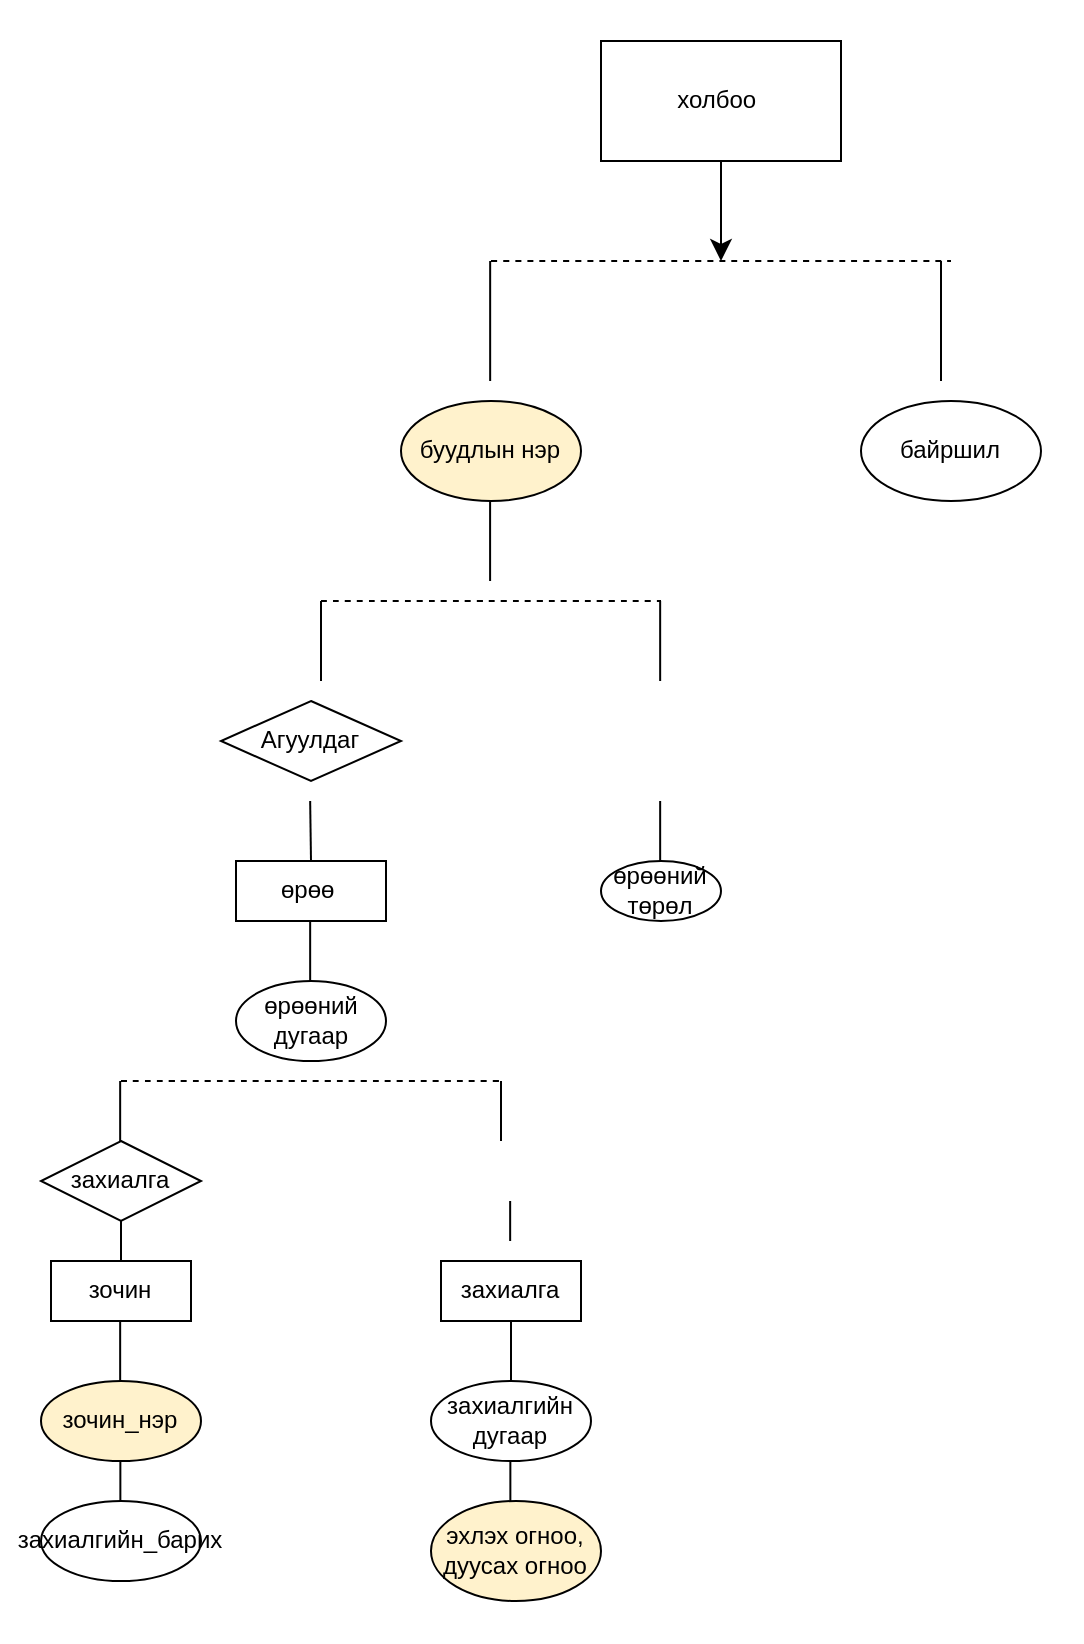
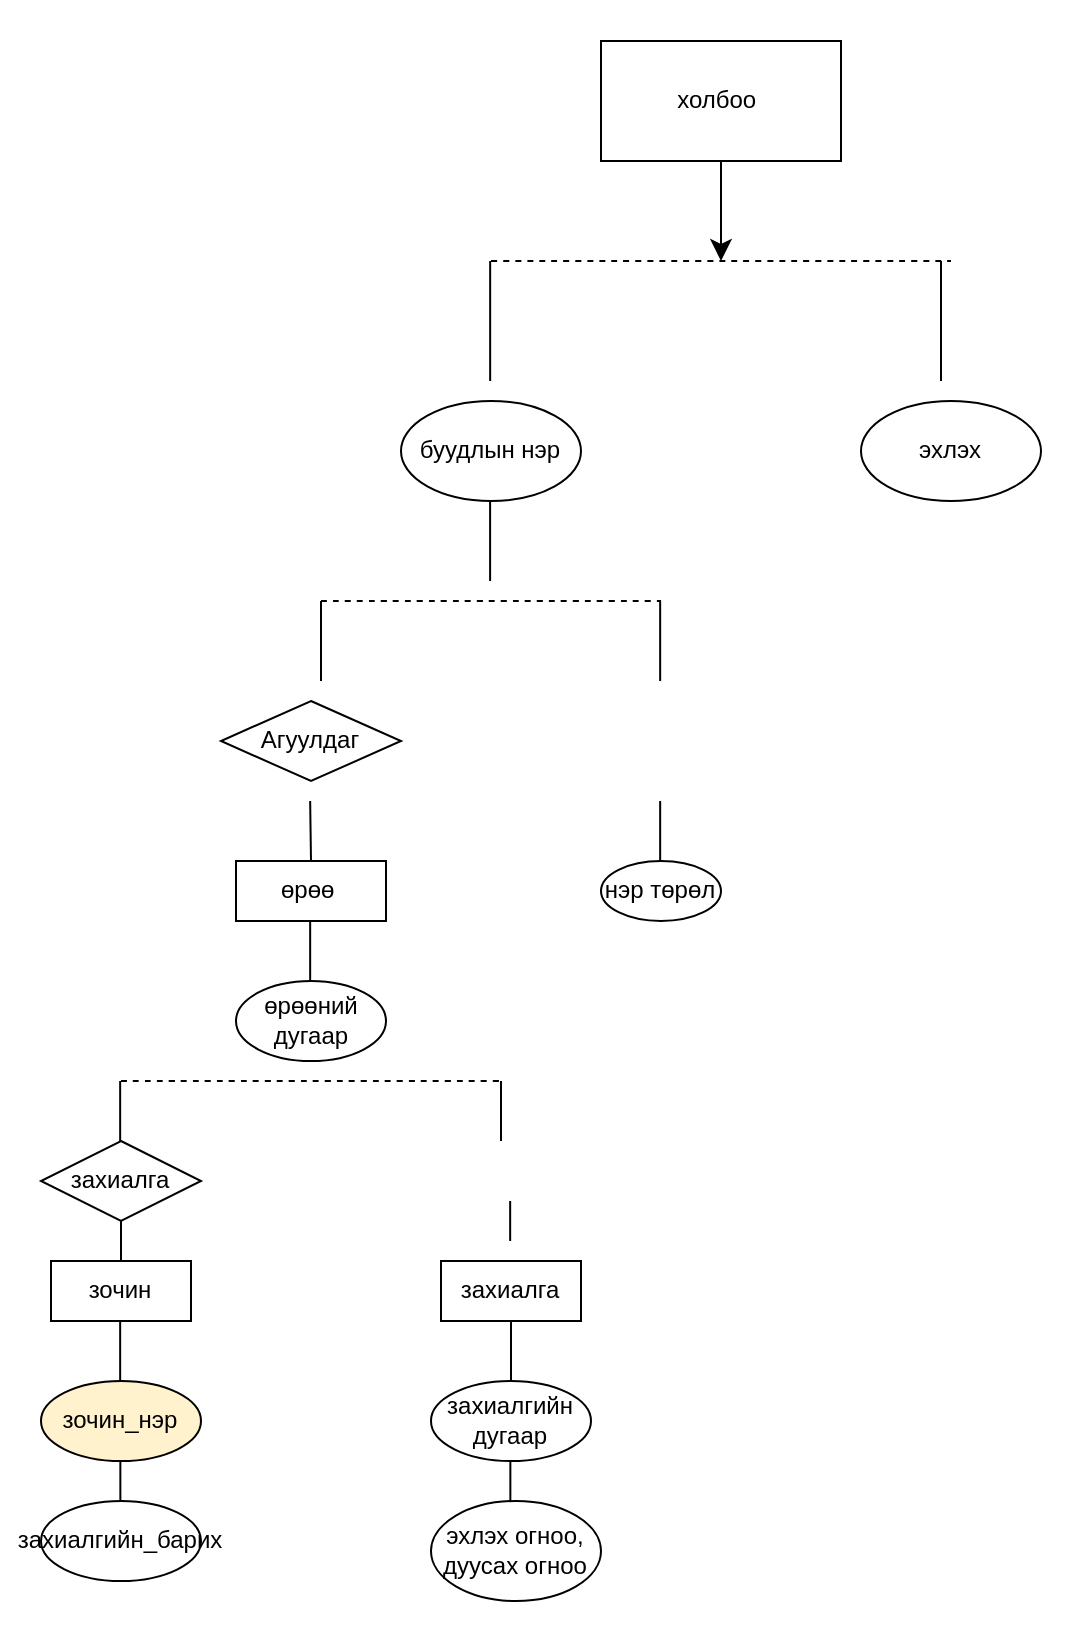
(491, 451) -> (491, 451)
(951, 451) -> (951, 451)
(661, 891) -> (661, 891)
(516, 1551) -> (516, 1551)
